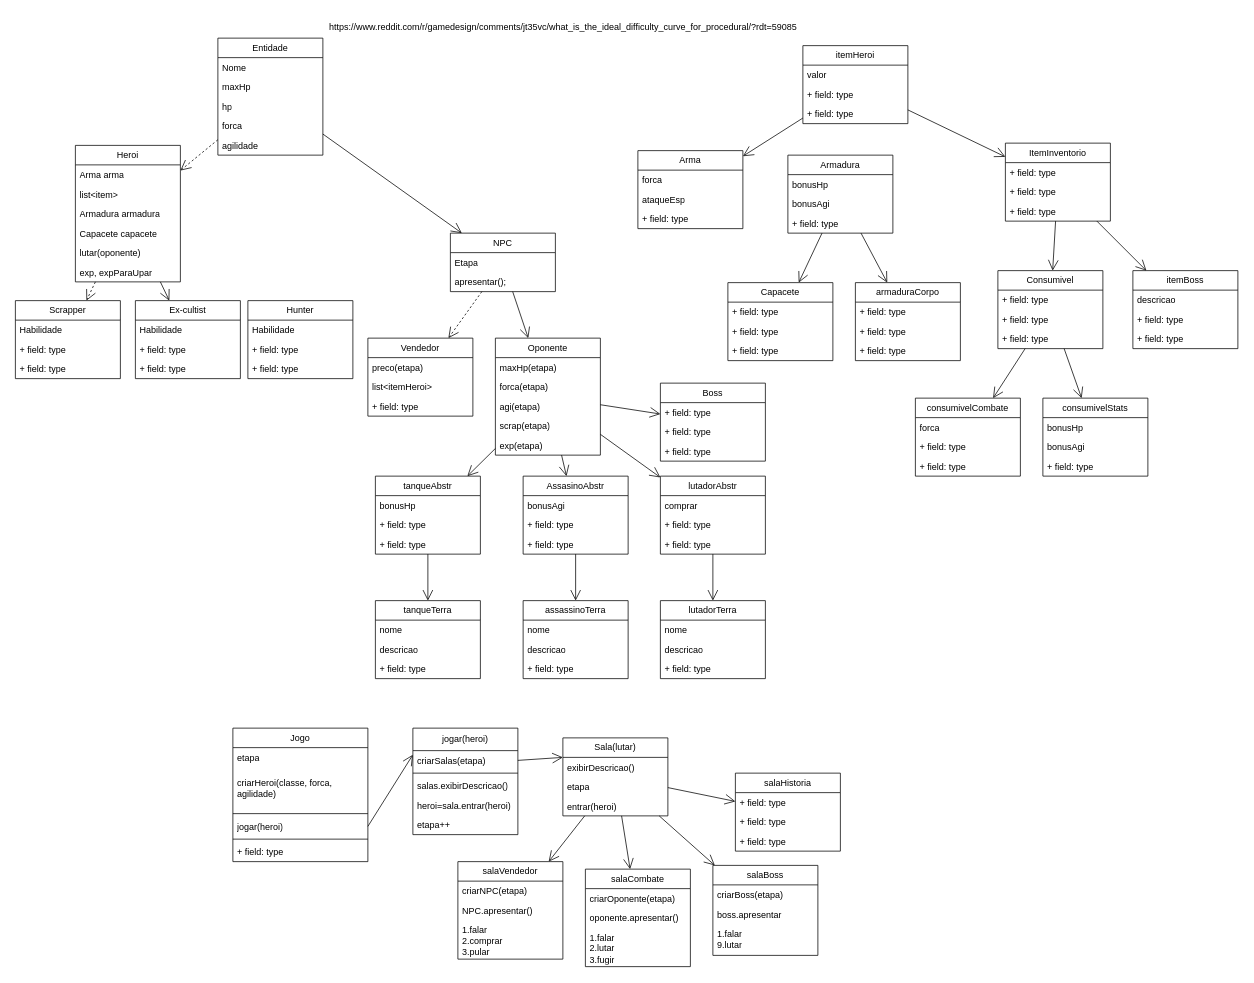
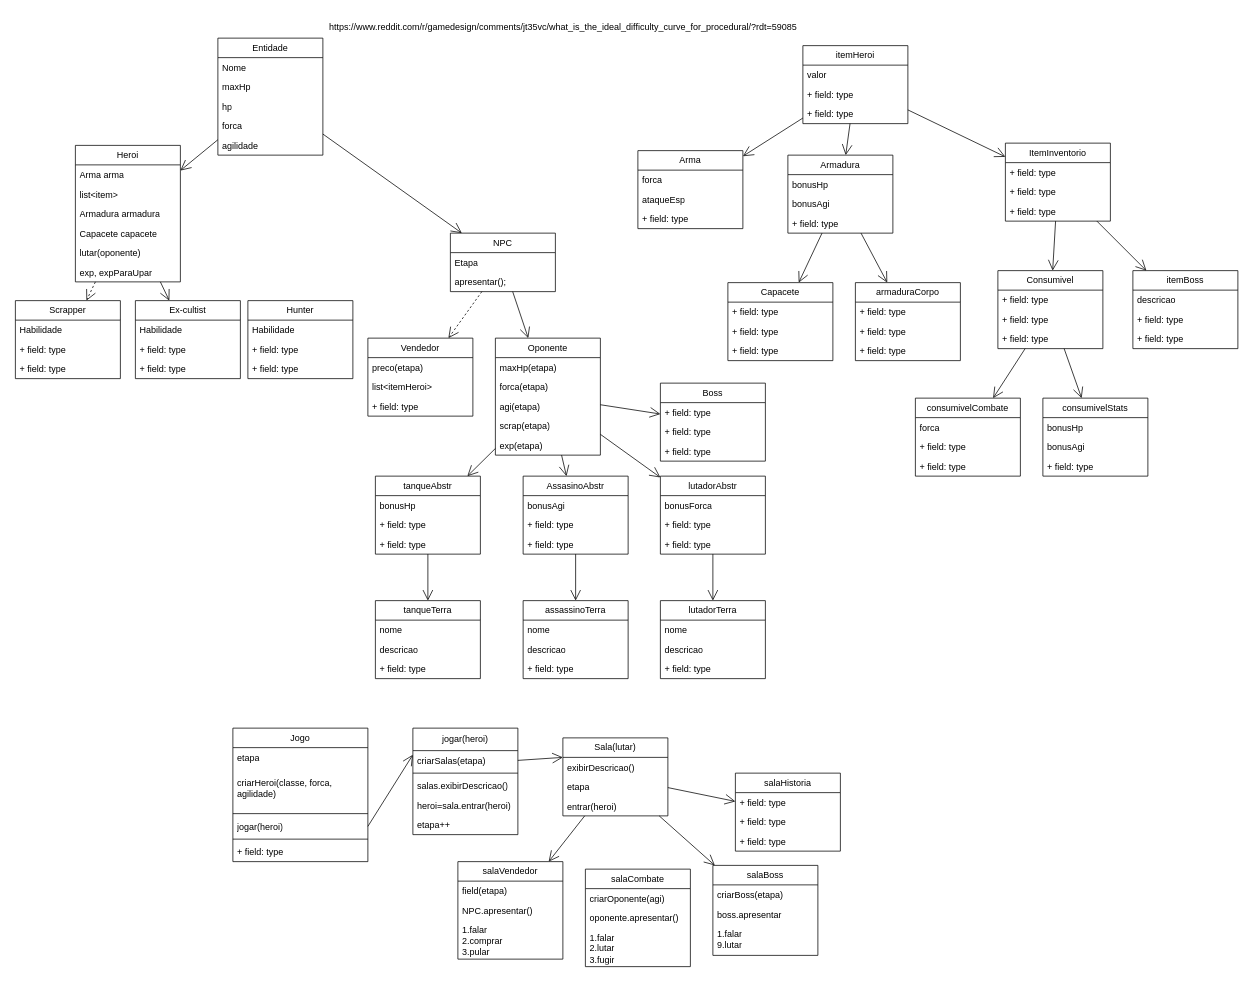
none -> (848, 137)
(200, 154) -> (200, 154)
(683, 506) -> (690, 506)
(626, 840) -> none
(499, 892) -> (490, 892)
(639, 904) -> (633, 899)
